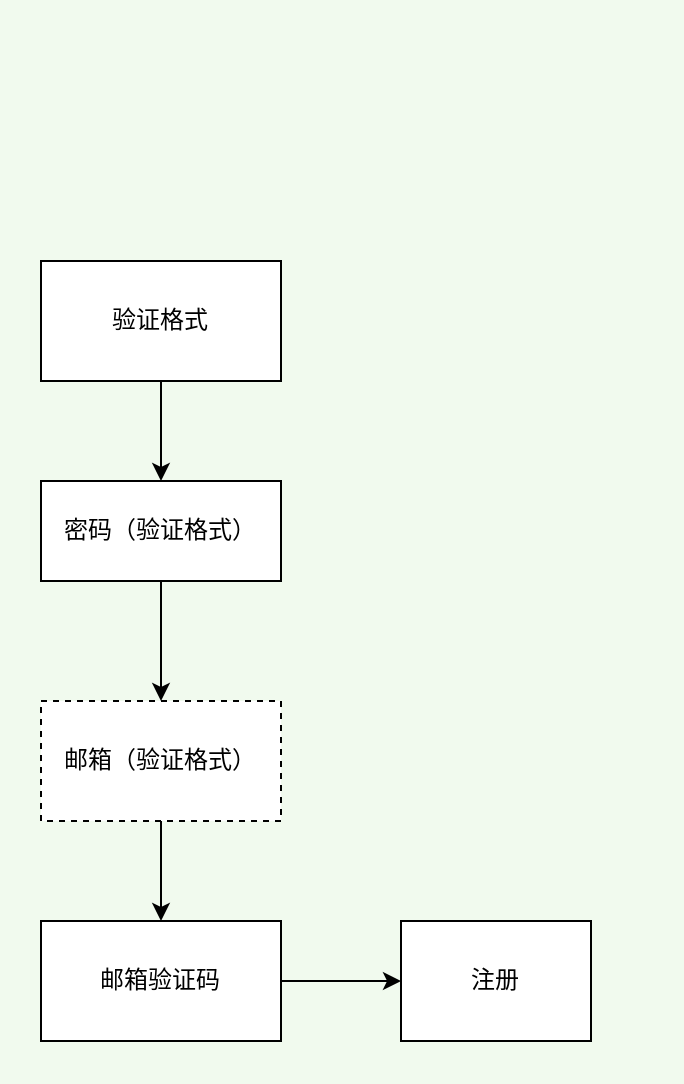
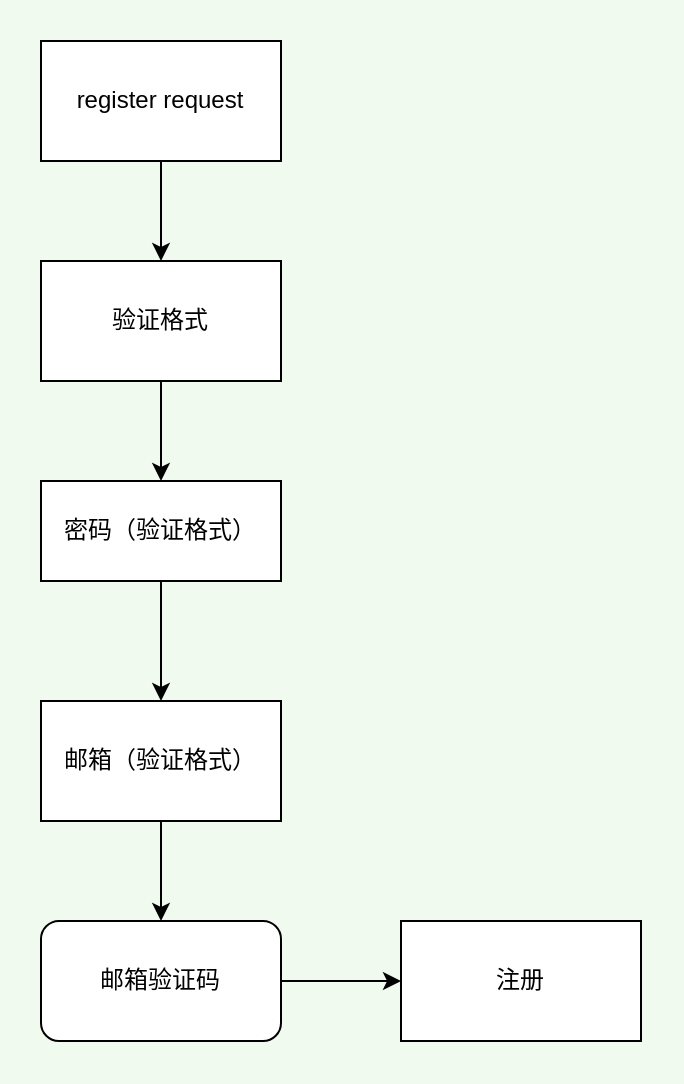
none -> (161, 101)
none -> (161, 204)
(161, 761) -> (161, 761)
(161, 981) -> (161, 981)
(496, 981) -> (521, 981)
